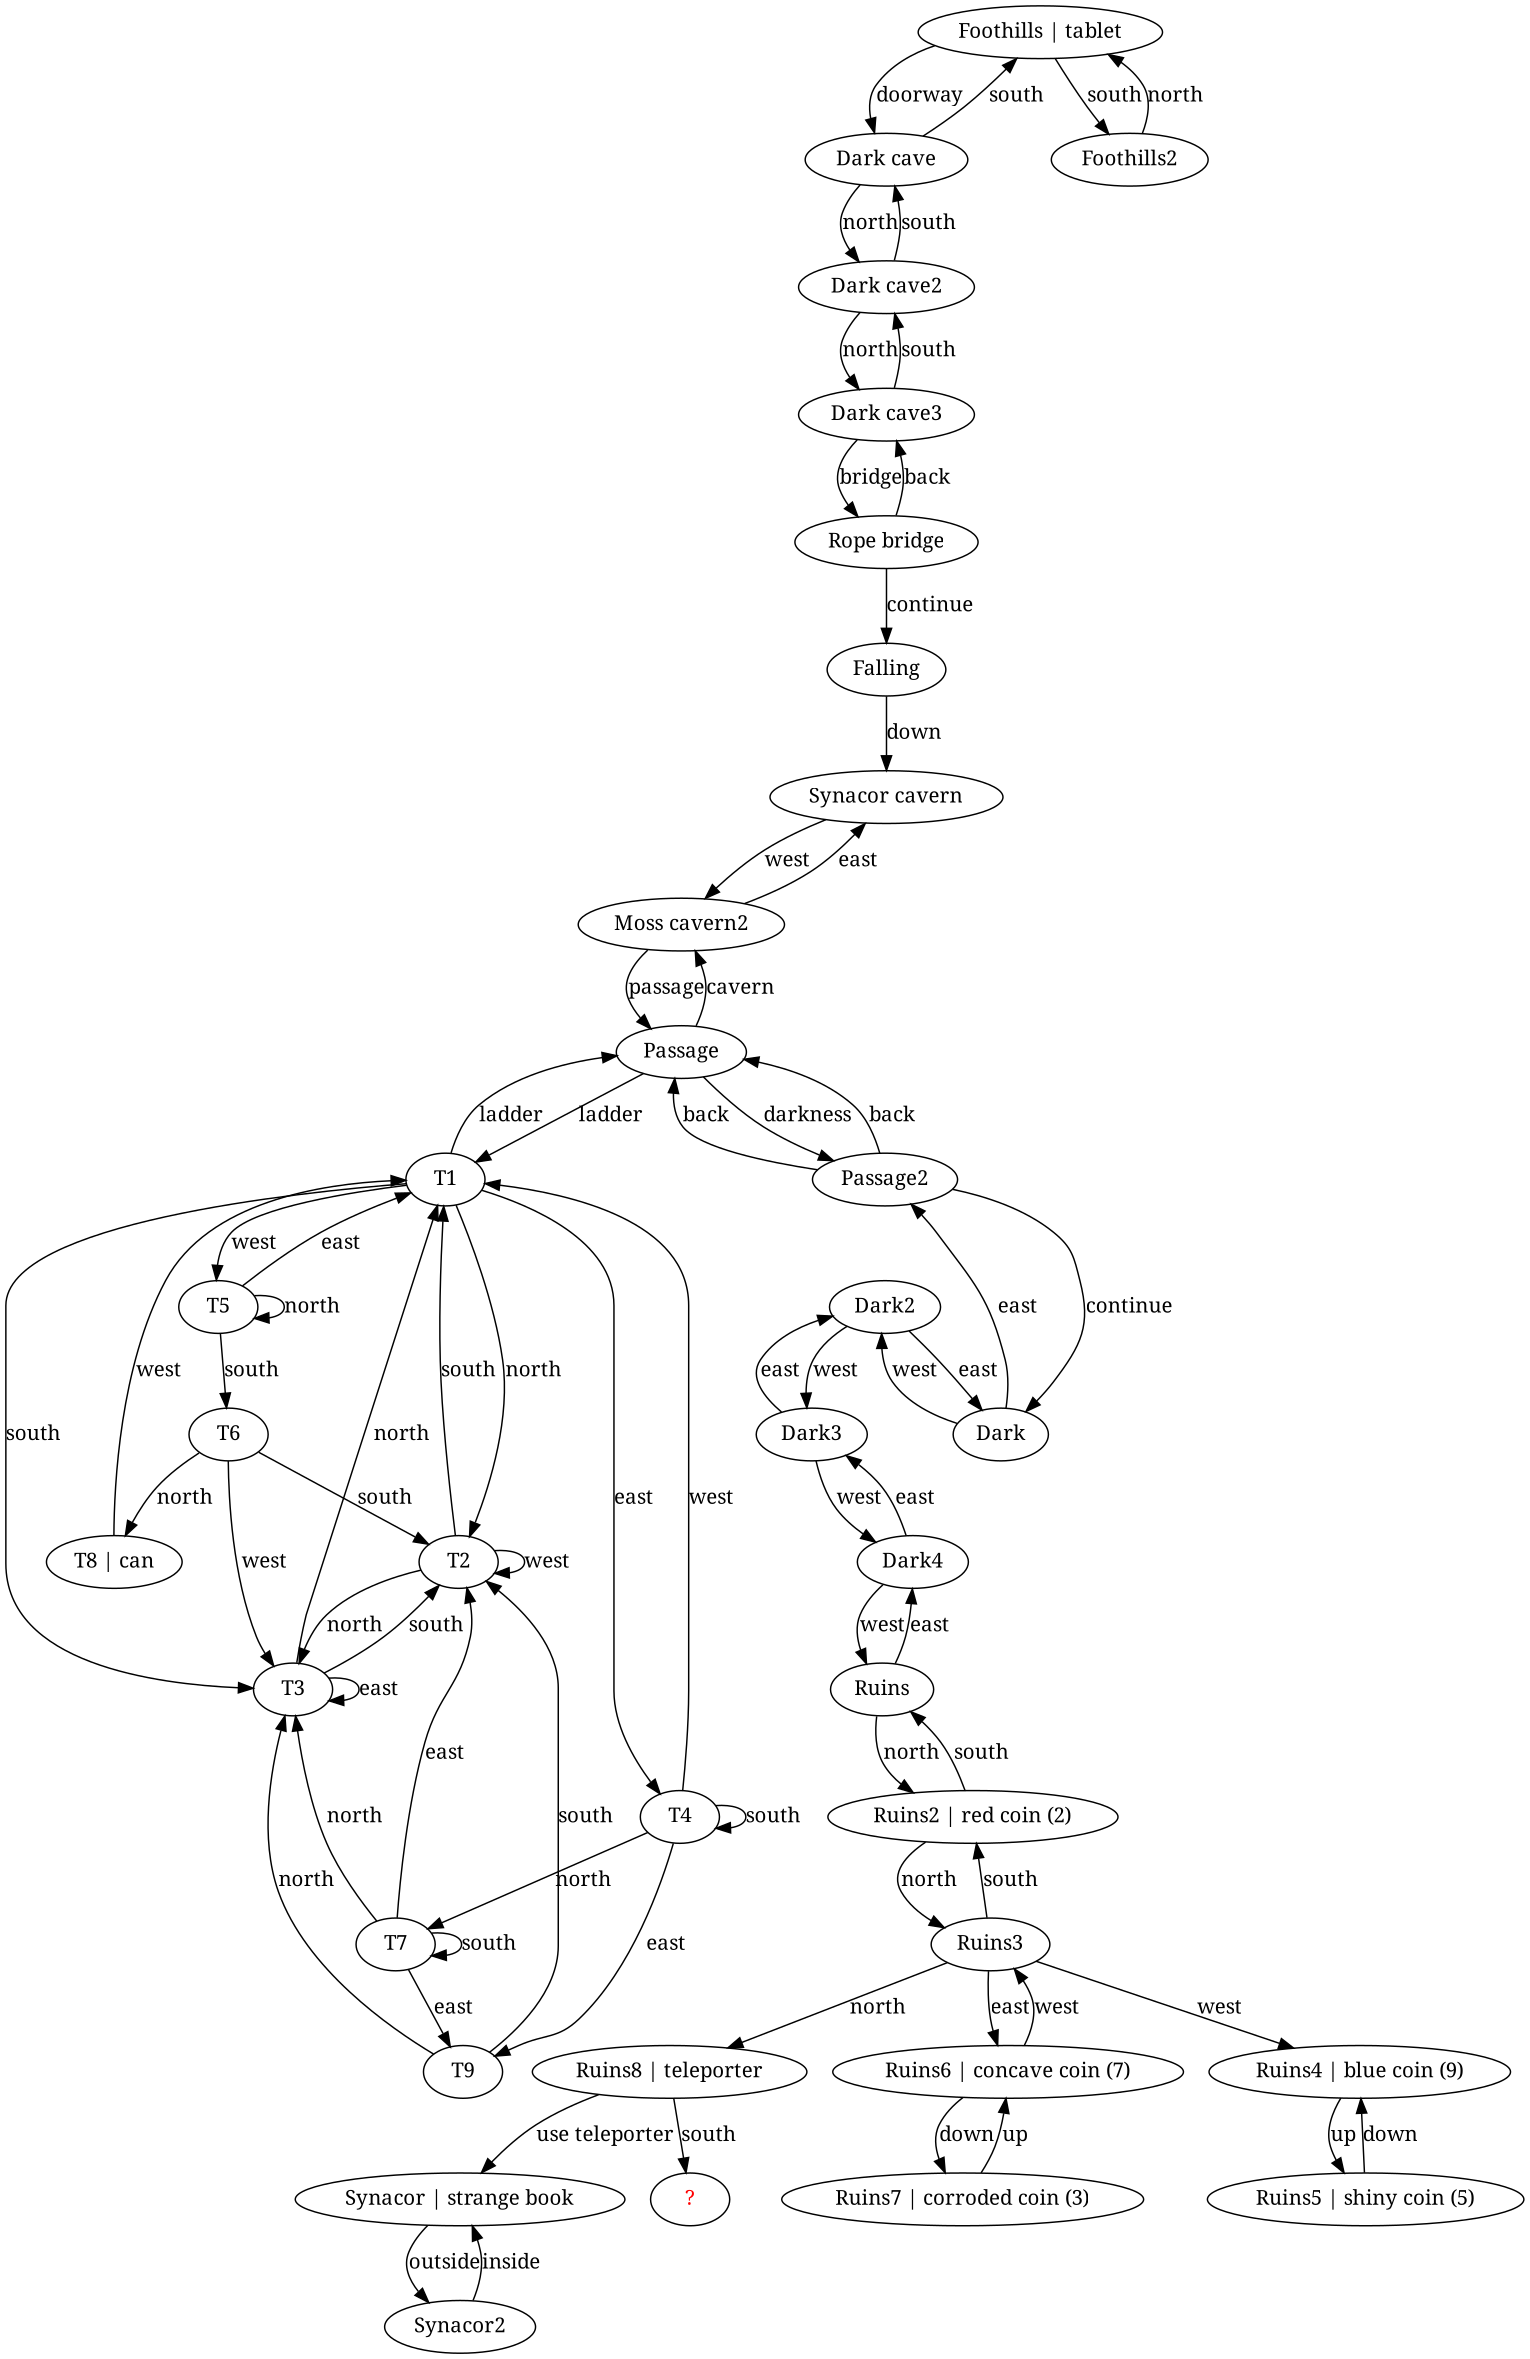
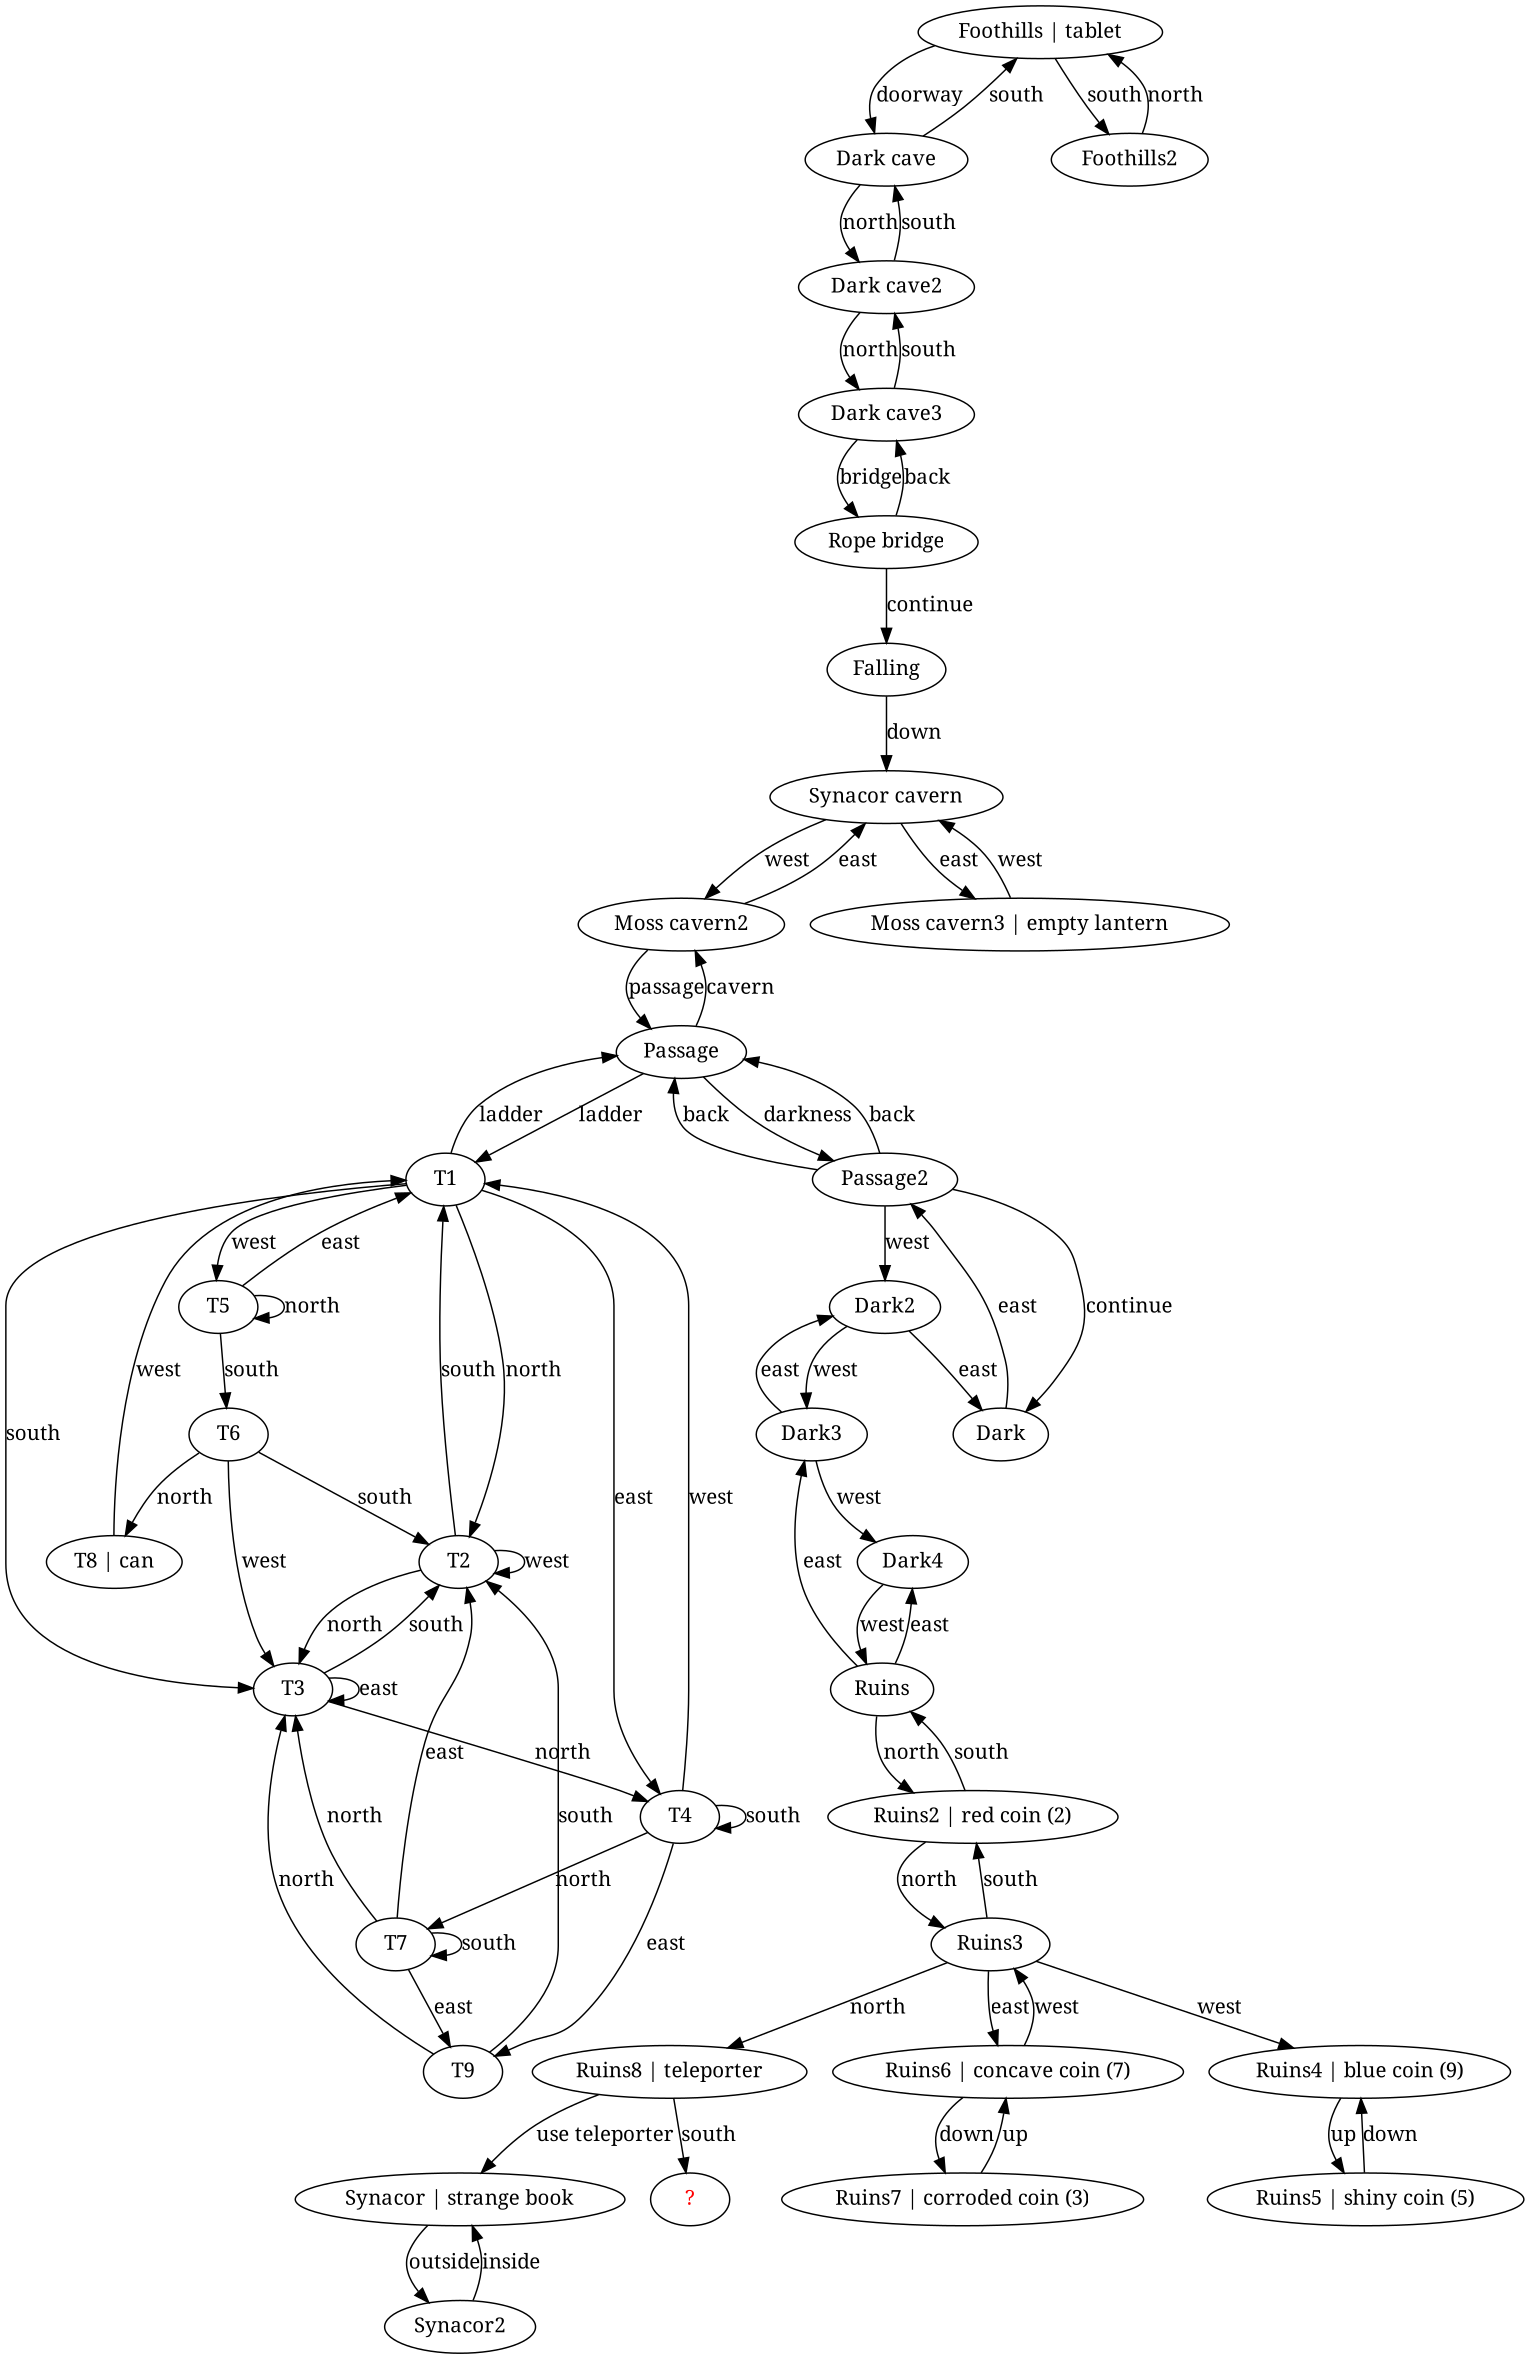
none -> (1020, 925)
(907, 1397) -> (885, 1236)
(362, 1440) -> (482, 1748)
(888, 1496) -> (801, 1580)
